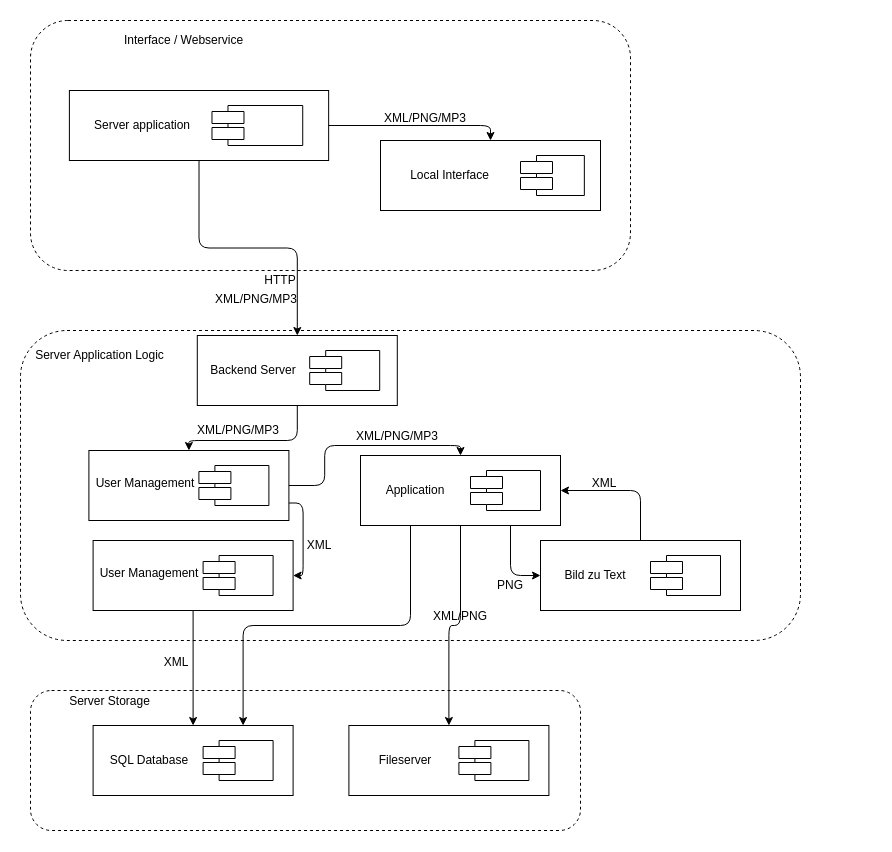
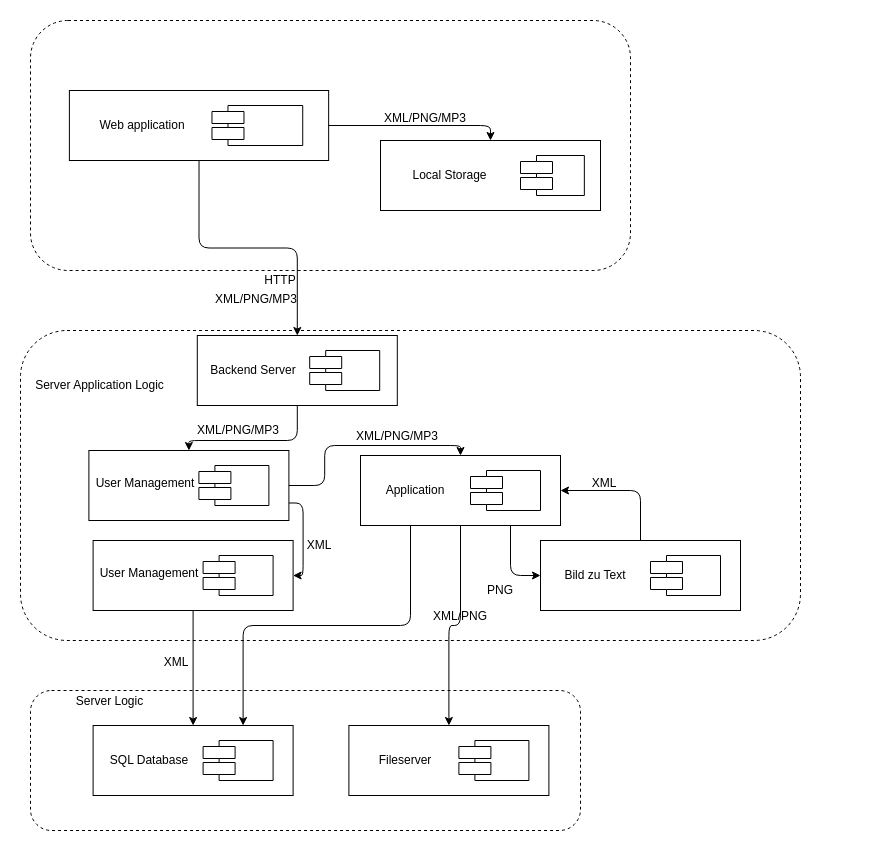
(184, 41) -> none
(143, 126) -> (143, 126)
(450, 176) -> (450, 176)
(101, 355) -> (101, 385)
(511, 586) -> (501, 591)
(110, 702) -> (110, 702)
